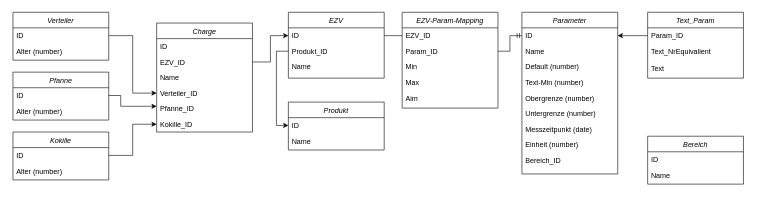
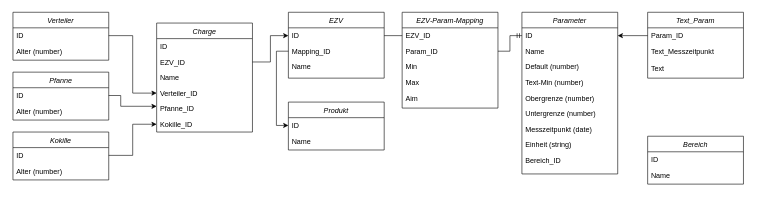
(312, 52) -> (311, 52)
(685, 52) -> (687, 52)
(555, 145) -> (554, 145)
